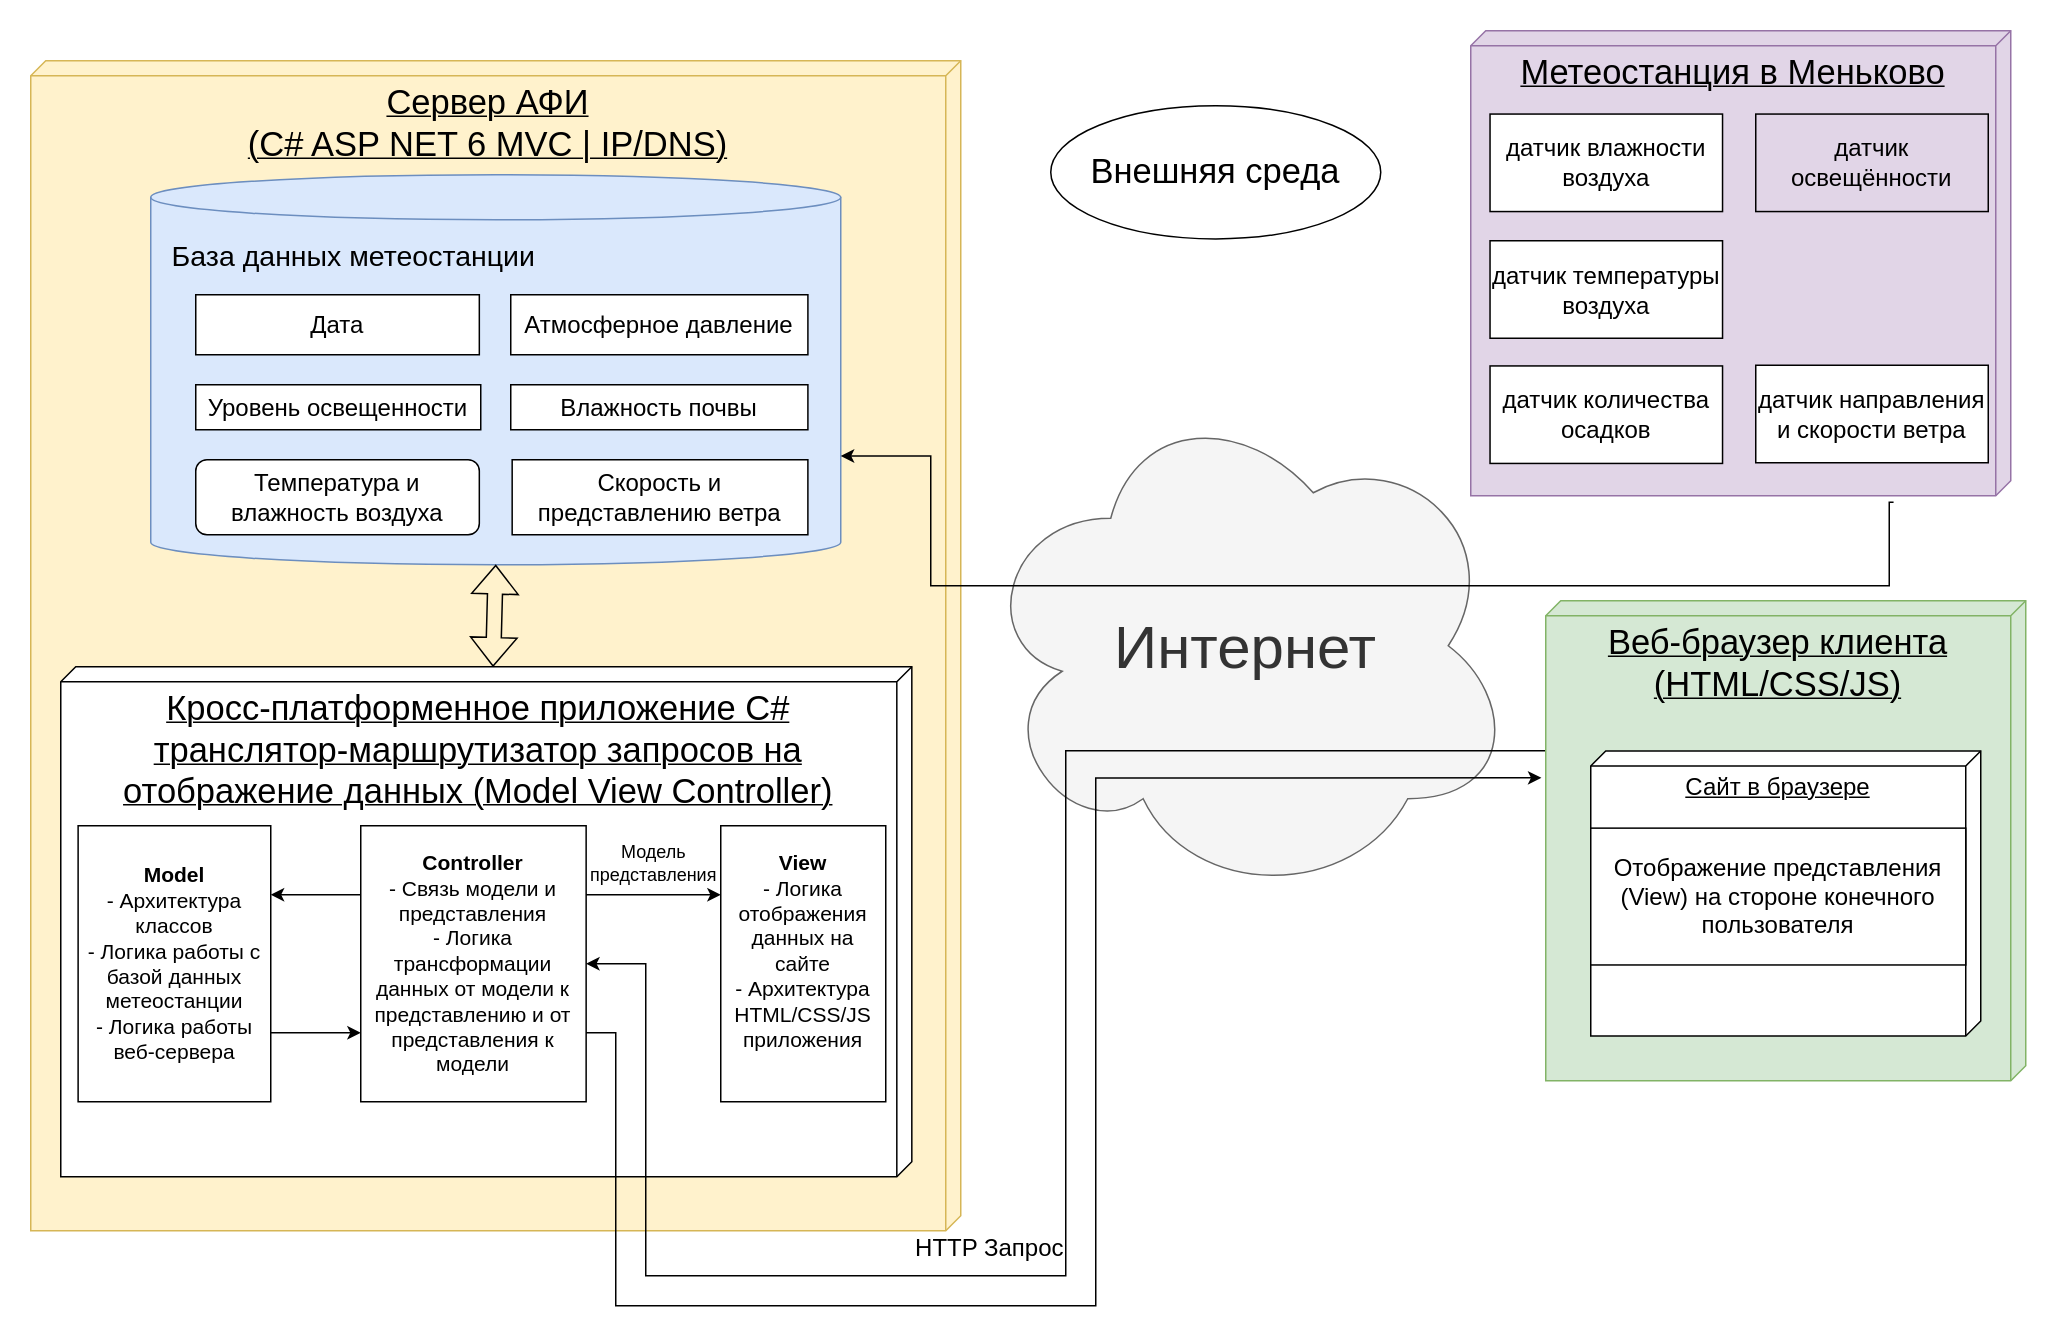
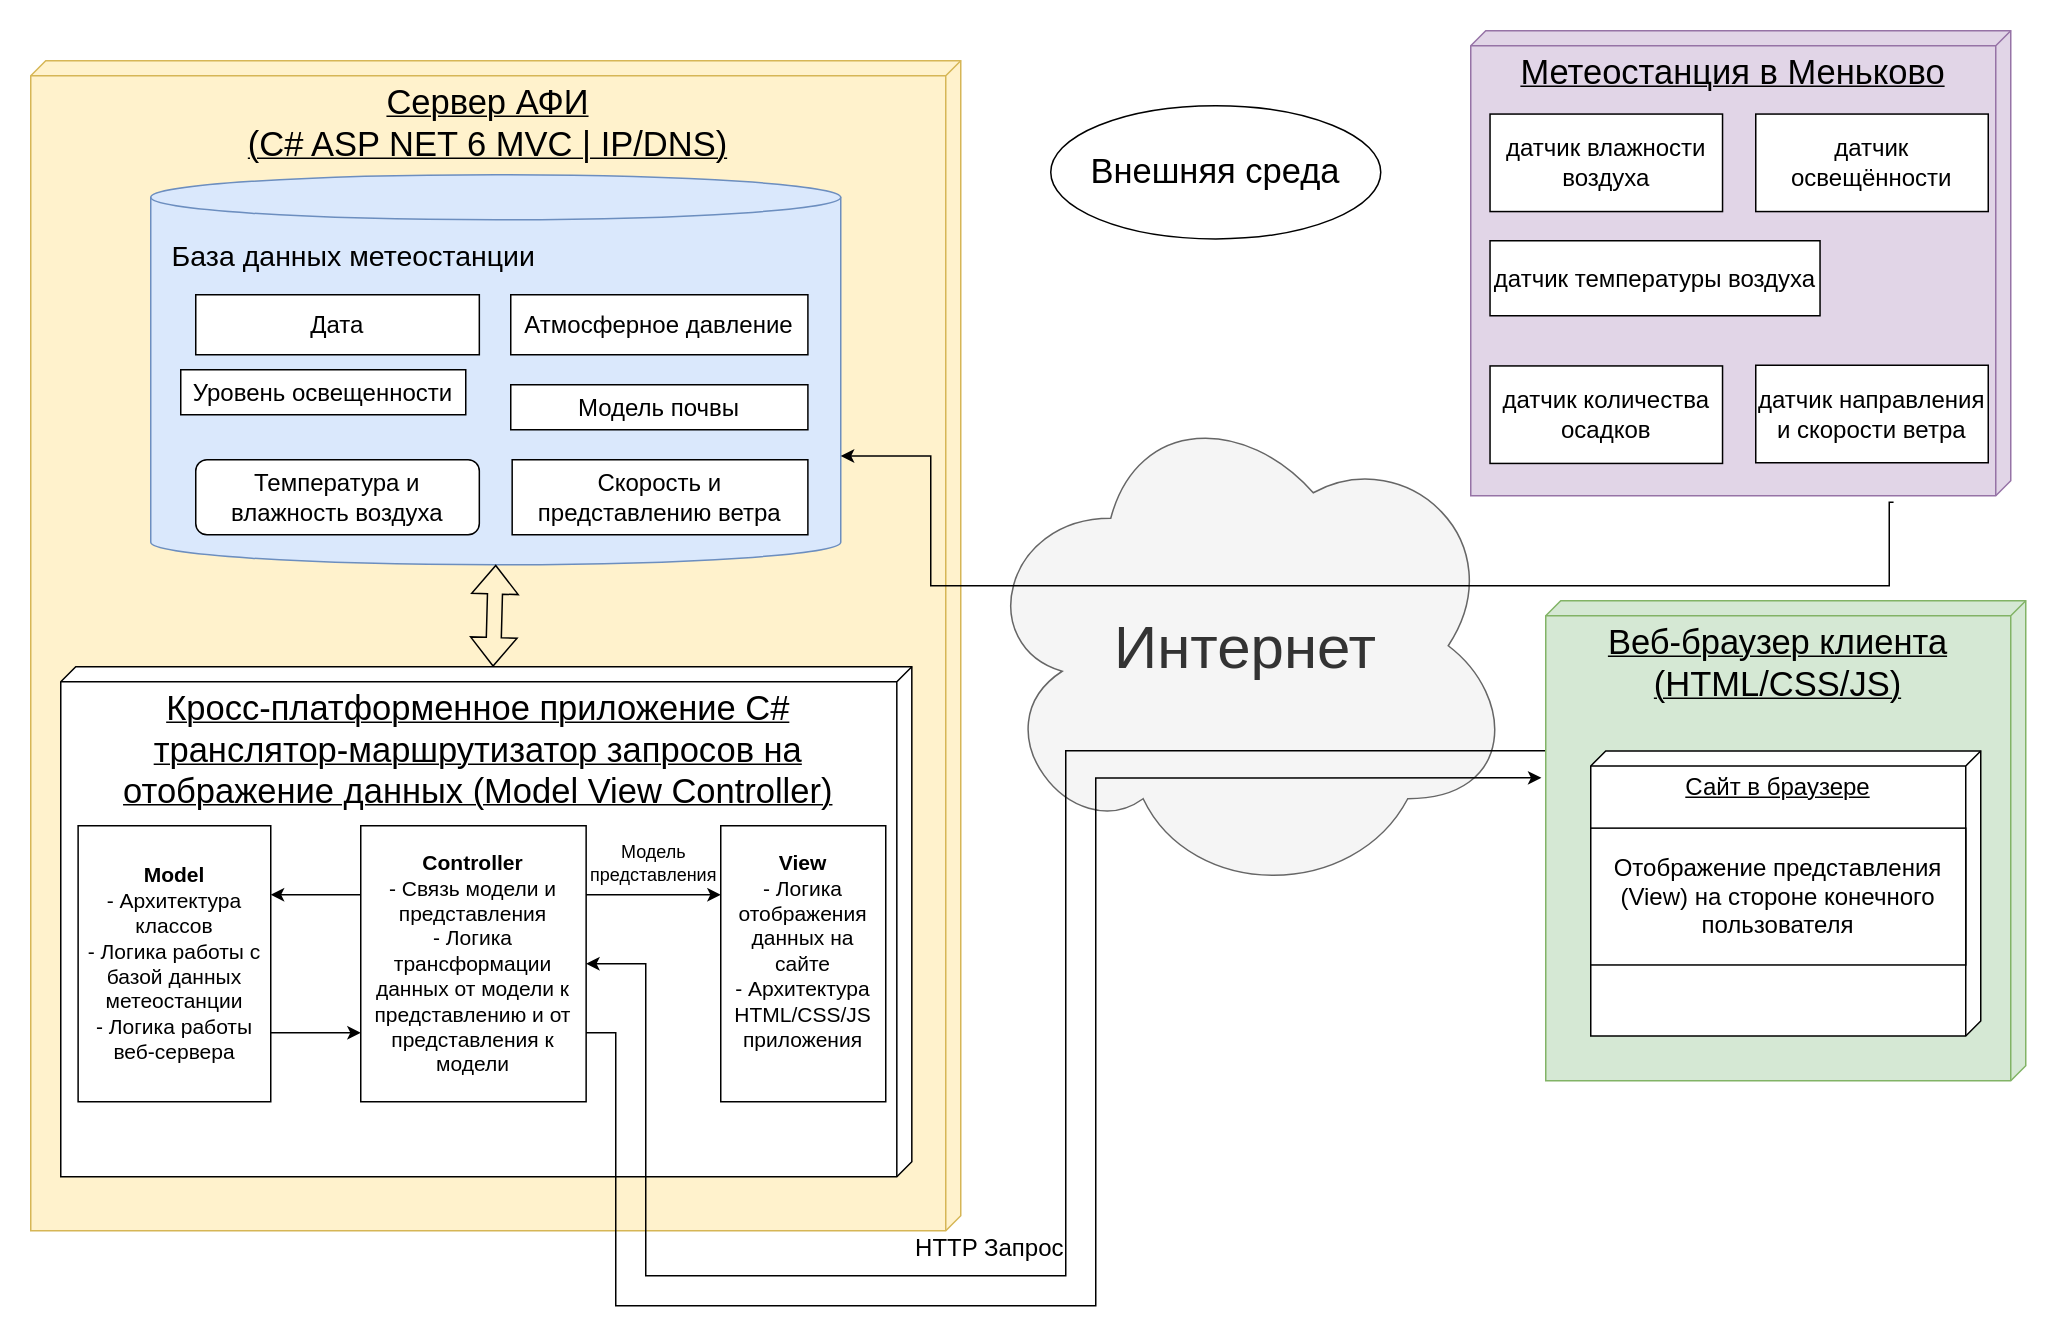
(1872, 163) -> (1872, 163)
(1606, 290) -> (1655, 278)
(338, 407) -> (323, 392)
(659, 407) -> (659, 407)
